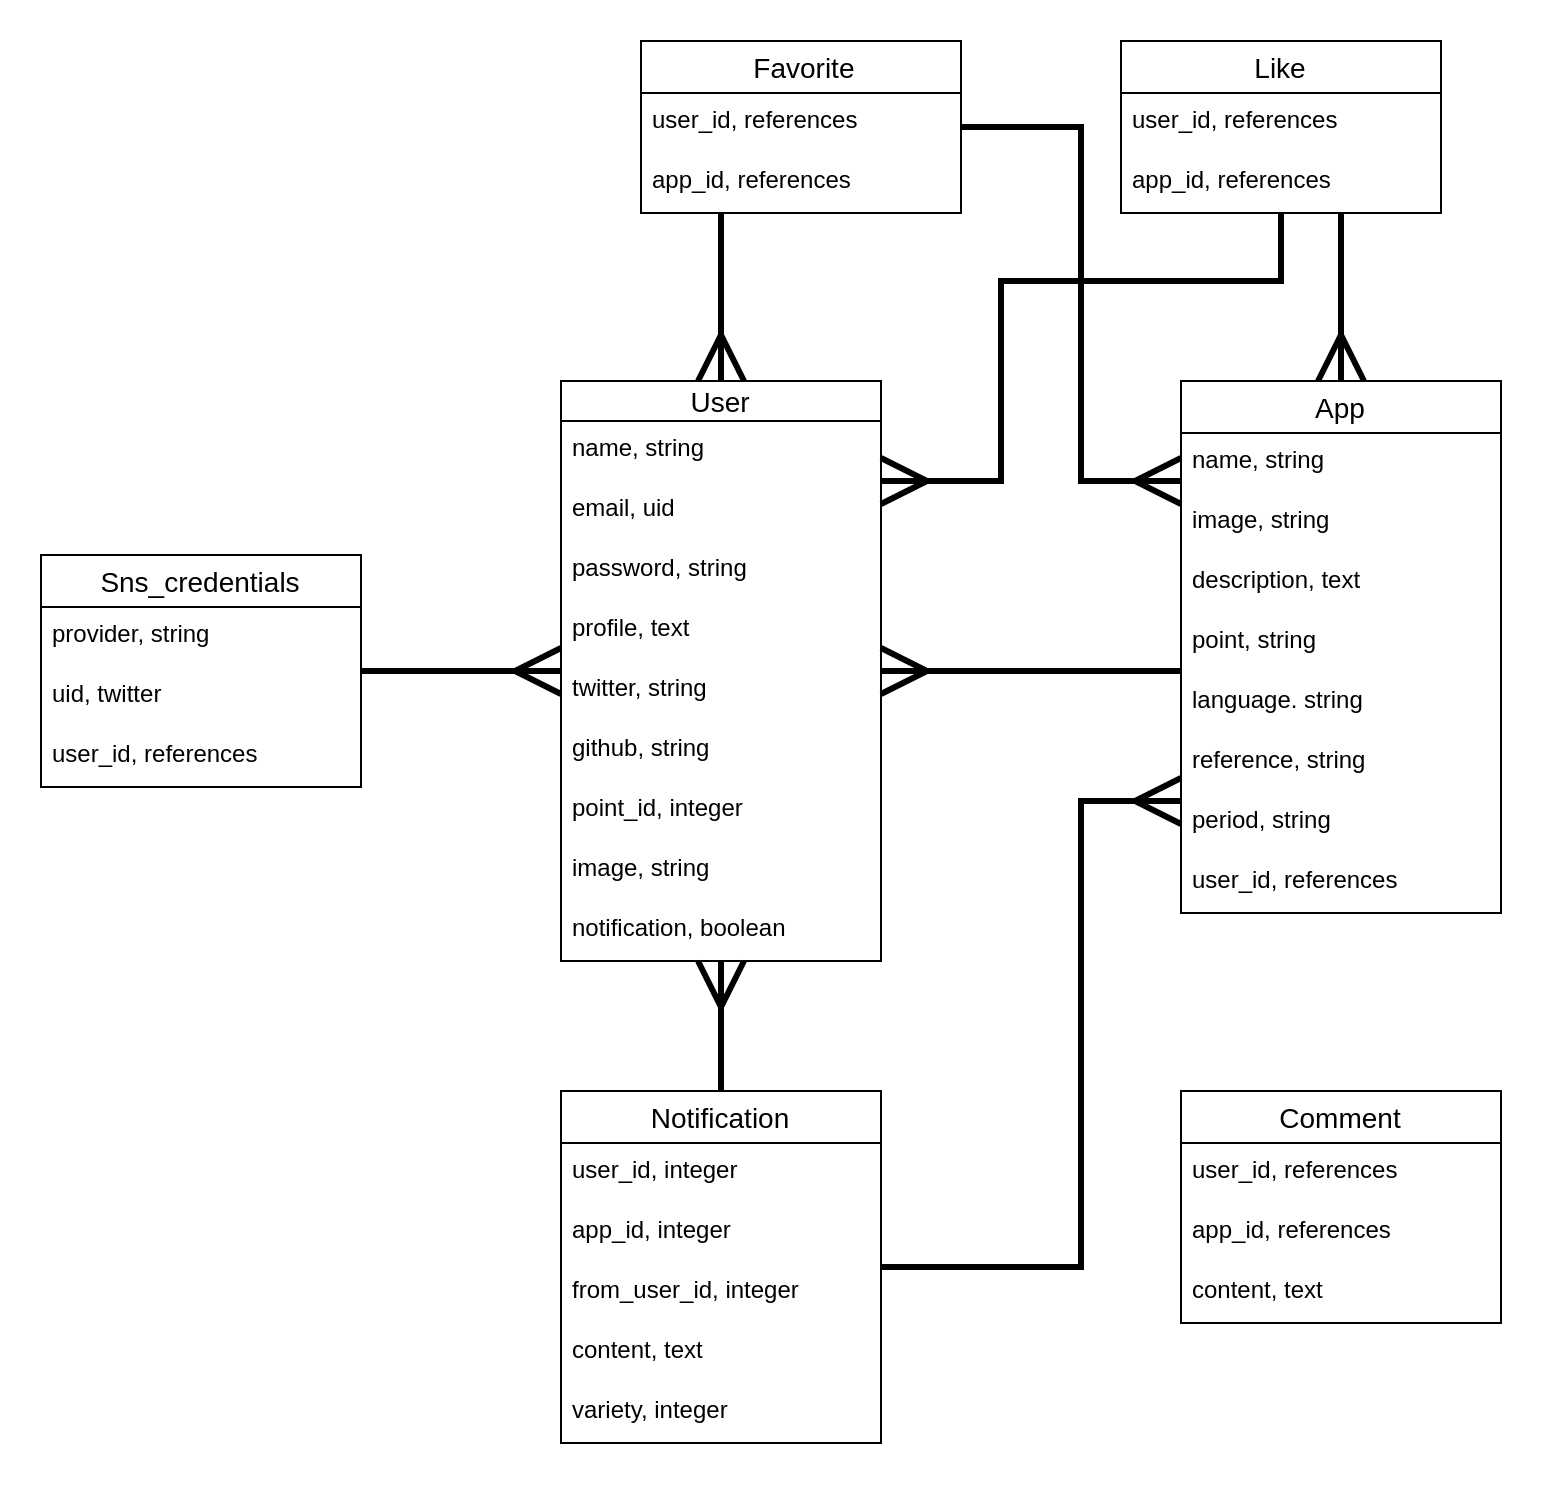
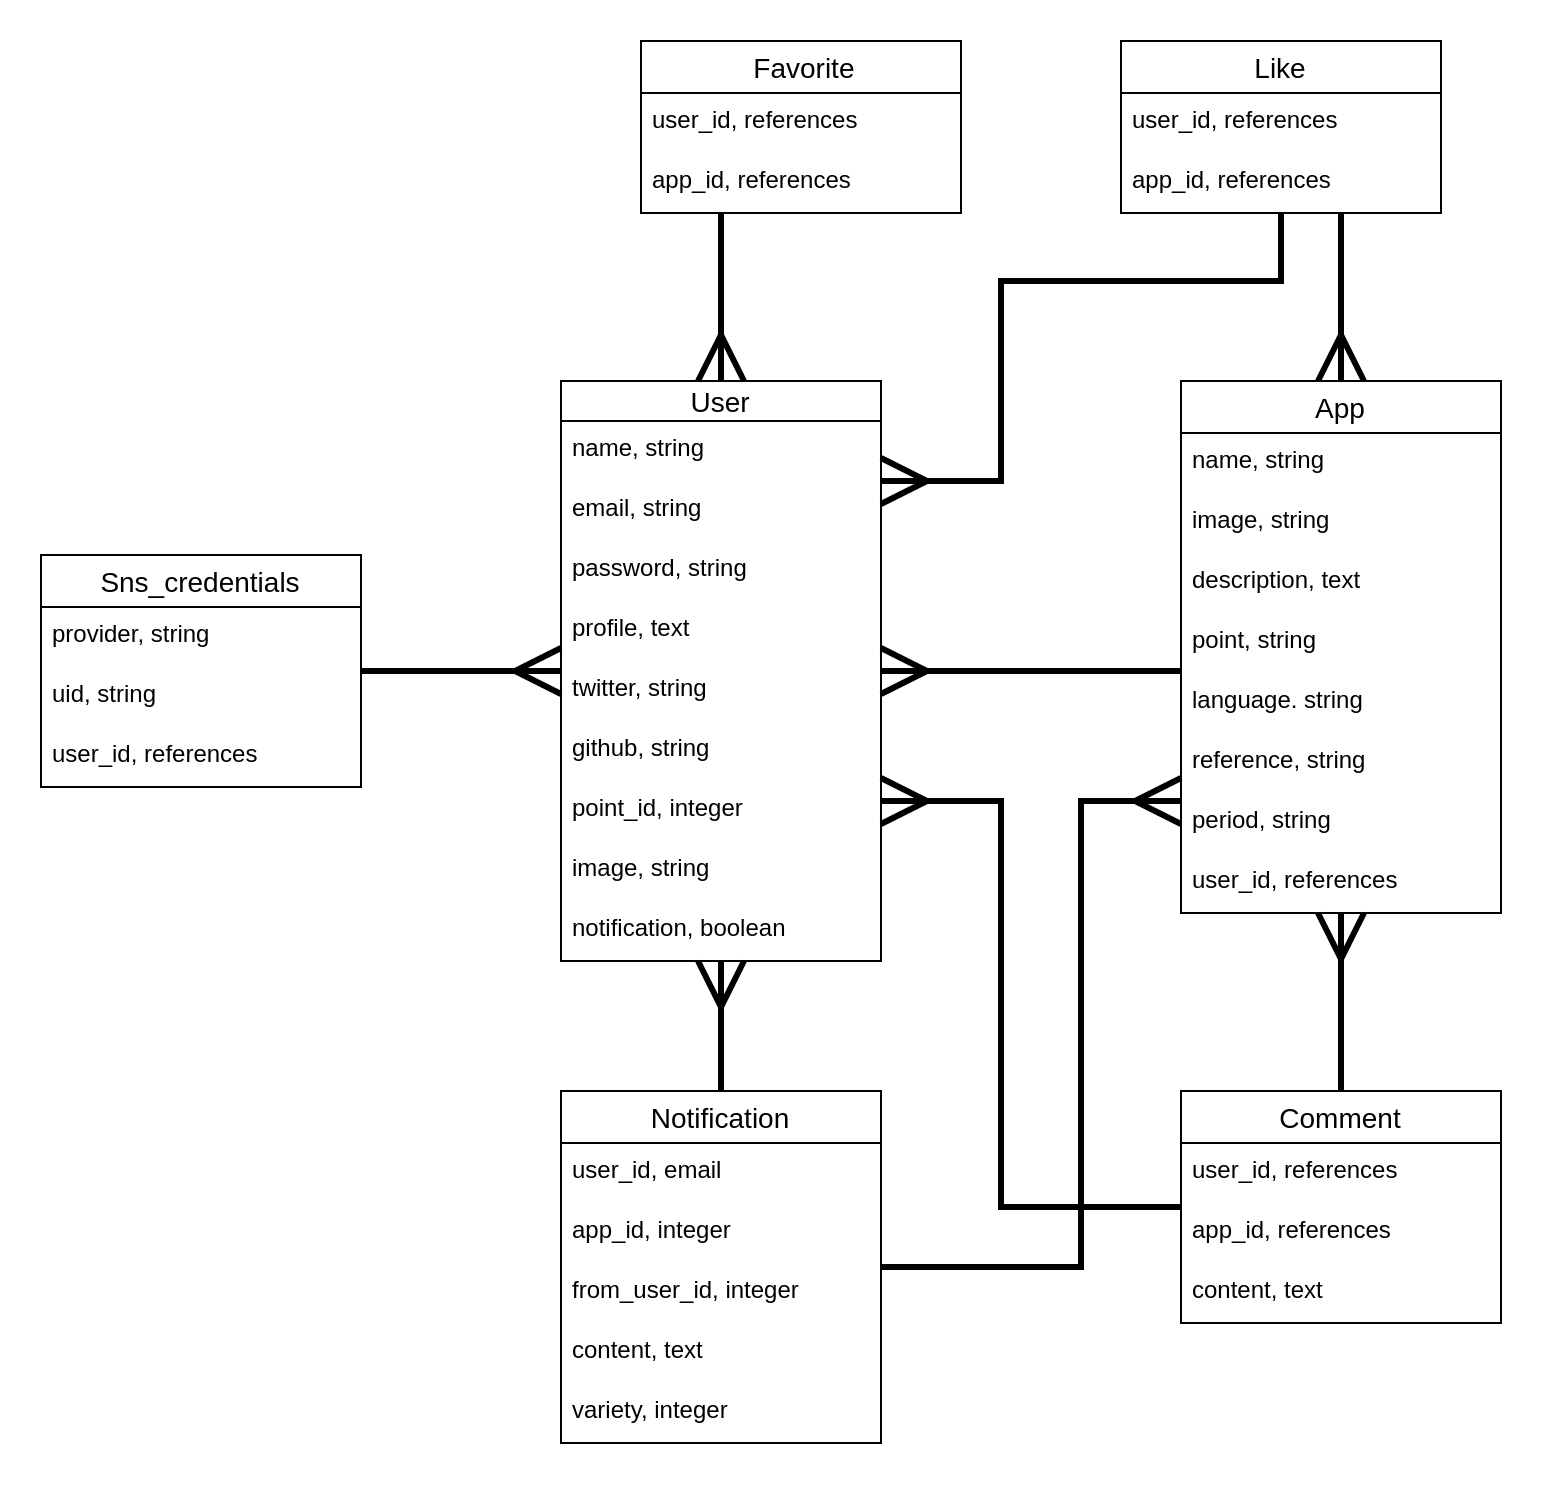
(1081, 294) -> none
(624, 508) -> (644, 508)
(120, 694) -> (113, 694)
none -> (1341, 1004)
none -> (1001, 1034)
(667, 1170) -> (650, 1170)
